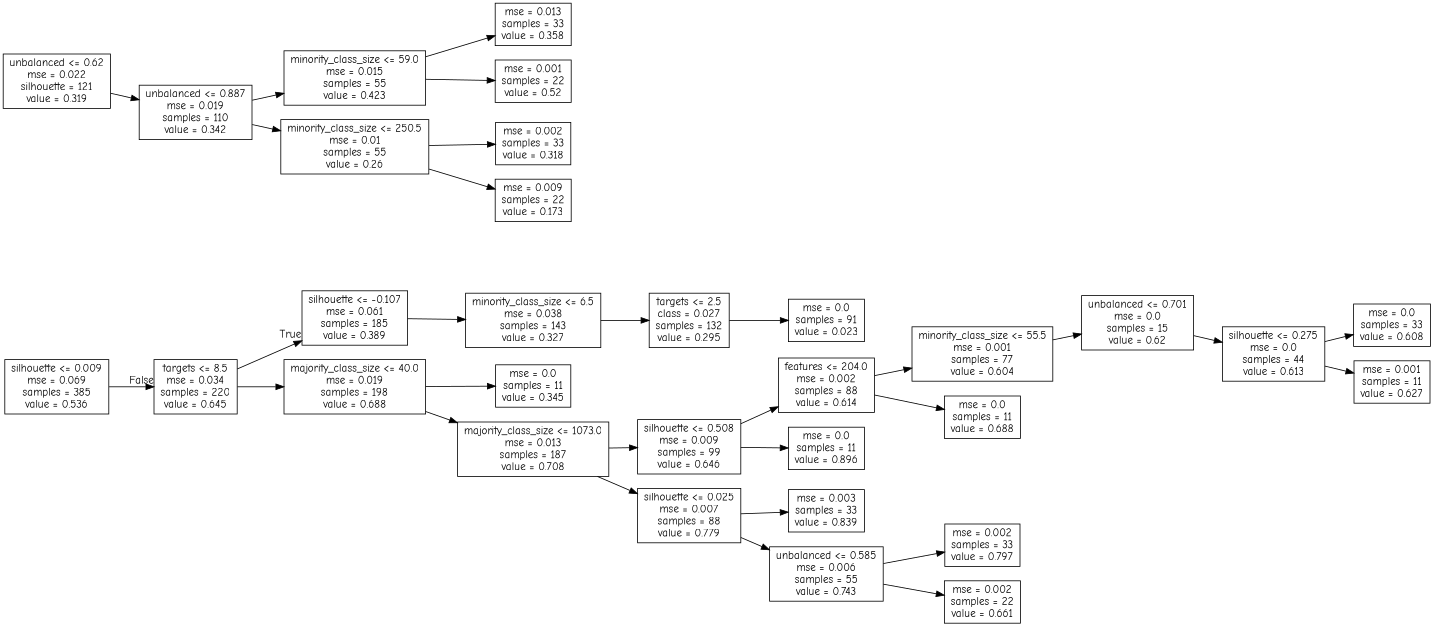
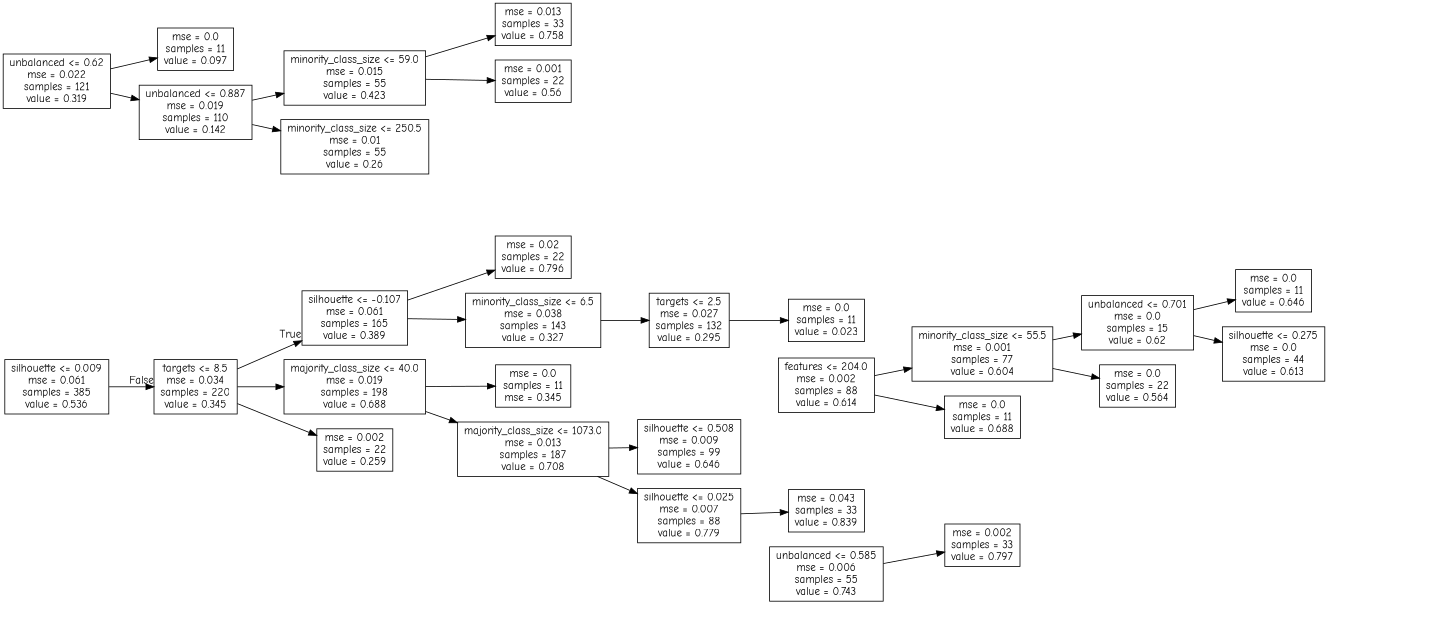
(533, 24) -> (533, 24)
none -> (196, 49)
(57, 81) -> (57, 81)
(533, 81) -> (533, 81)
(196, 112) -> (196, 112)
(533, 144) -> none
(533, 200) -> none
none -> (533, 257)
none -> (1274, 291)
(355, 318) -> (355, 318)
(689, 320) -> (689, 320)
(826, 320) -> (826, 320)
(1392, 325) -> none
(1392, 382) -> none
(533, 386) -> (533, 386)
none -> (1138, 386)
(57, 387) -> (57, 387)
(196, 387) -> (196, 387)
(756, 417) -> none
(826, 448) -> none
none -> (355, 450)
(826, 511) -> (826, 511)
(751, 542) -> none
(982, 602) -> none
